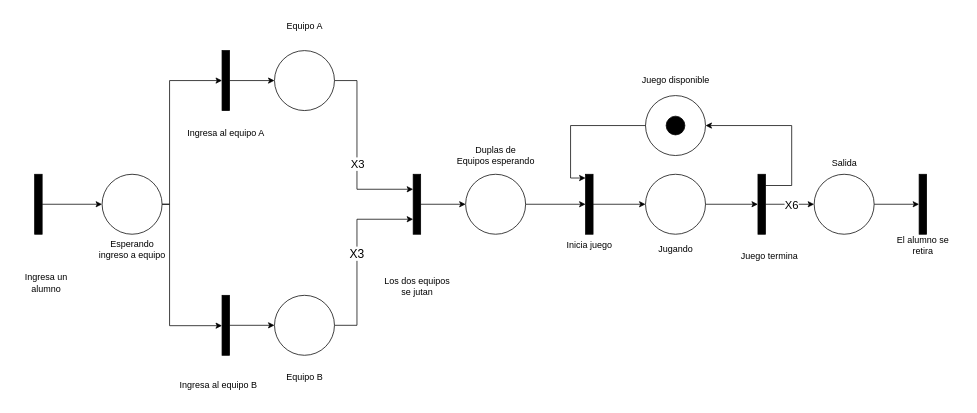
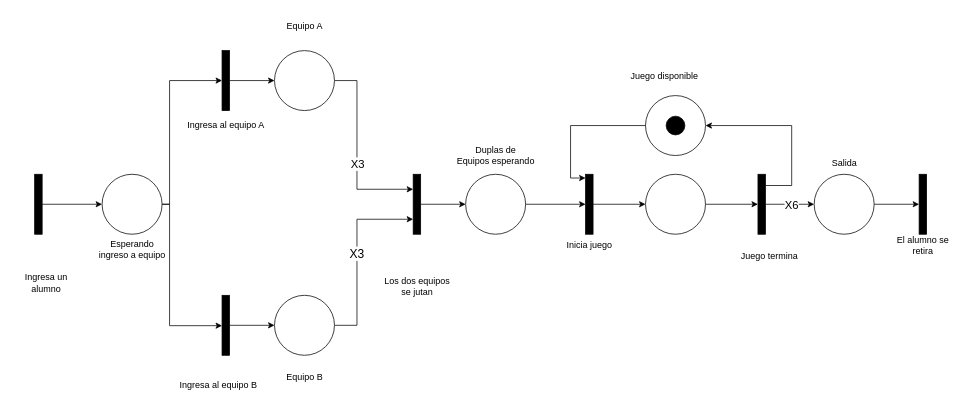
(675, 81) -> (664, 77)
(225, 133) -> (225, 126)
(675, 249) -> none
